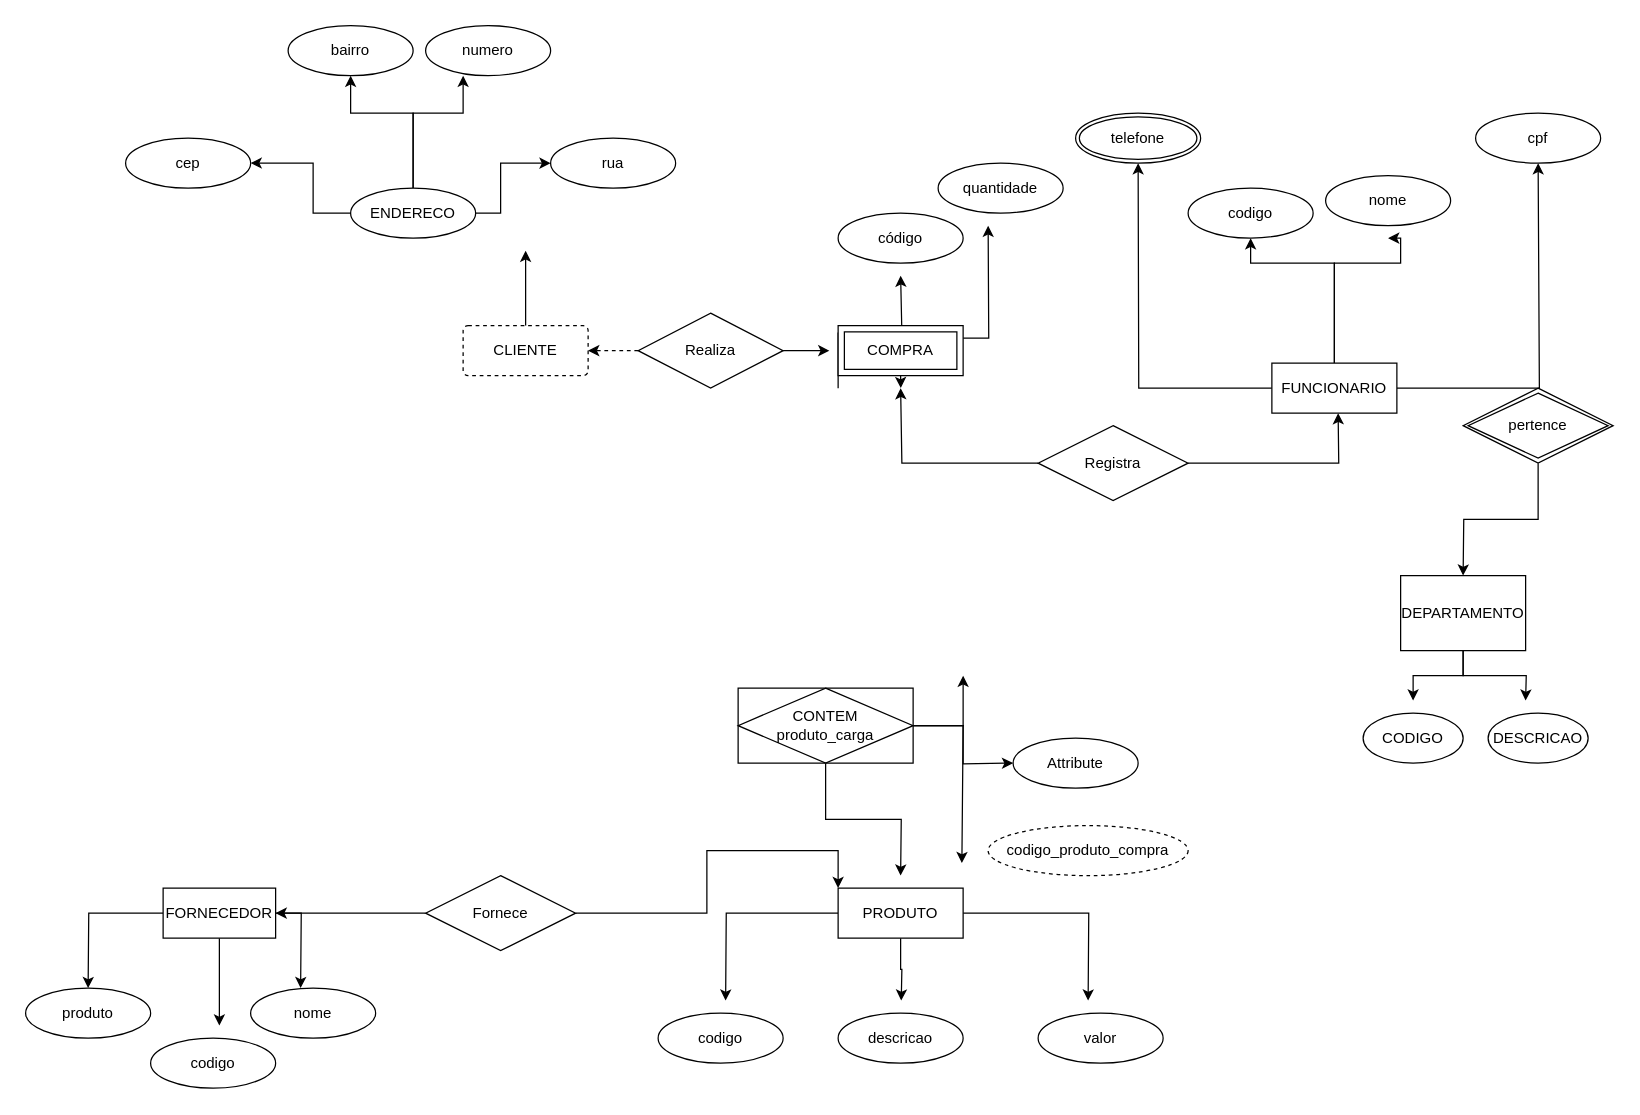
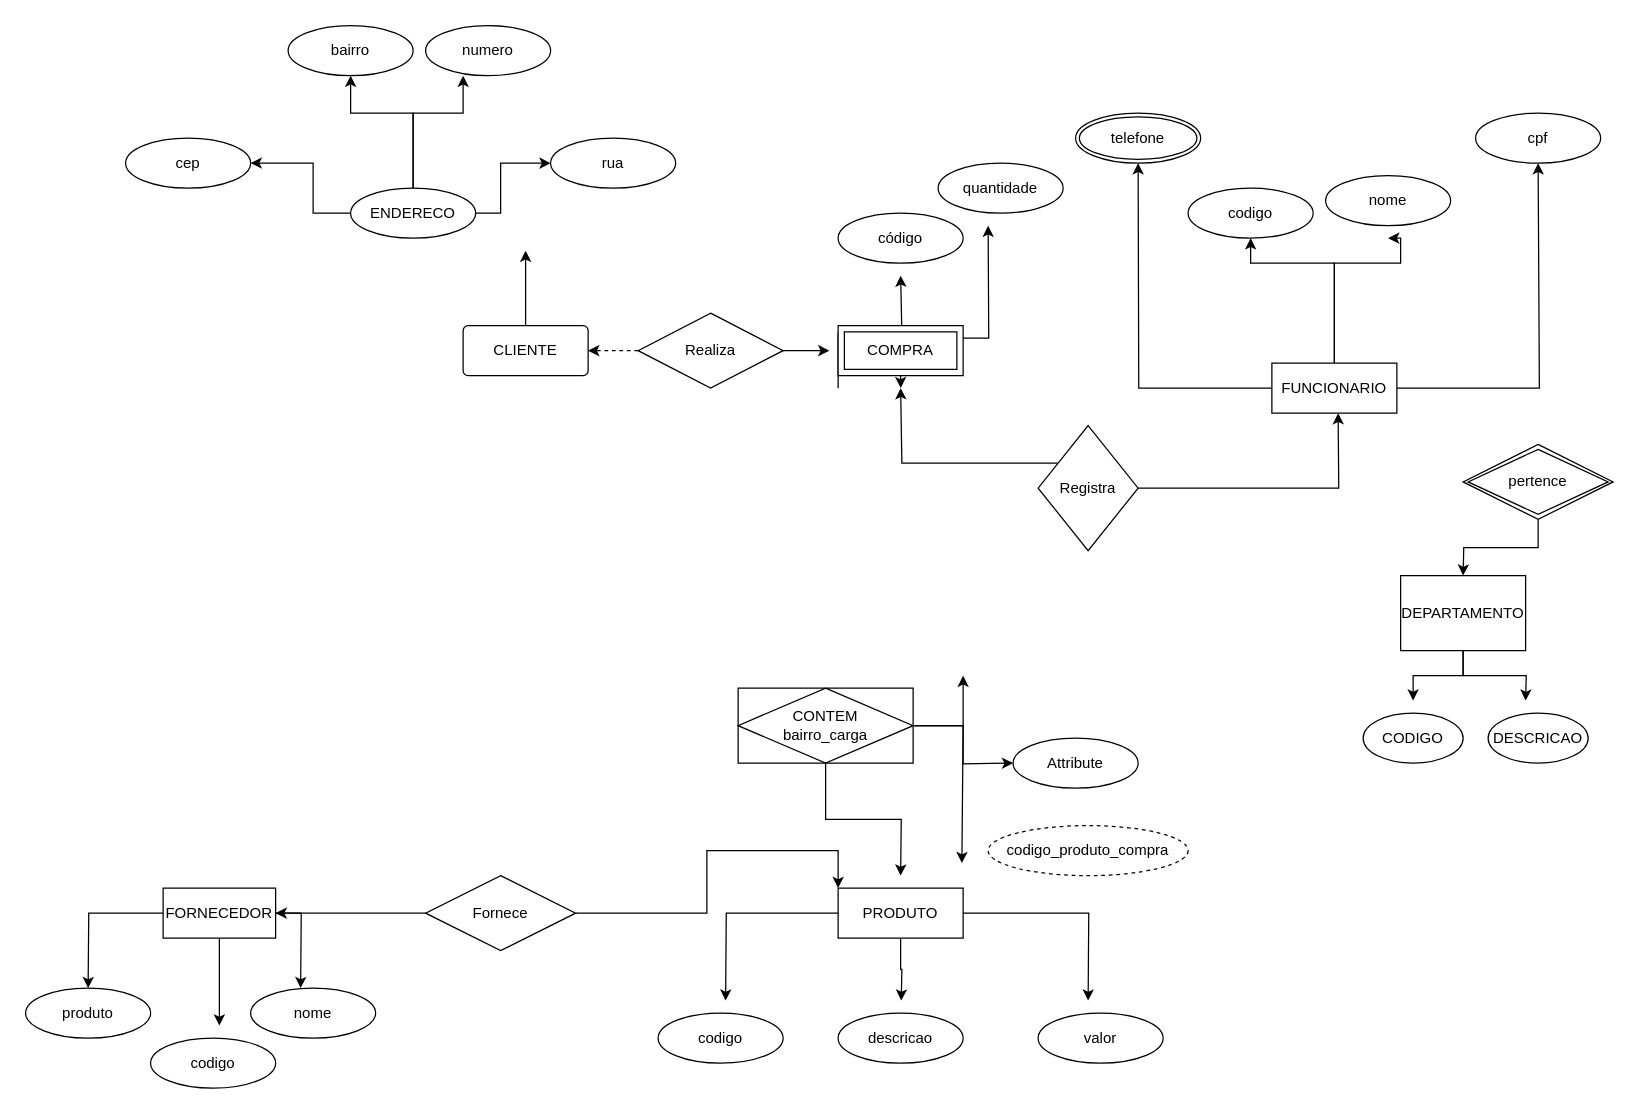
(526, 351) -> (526, 351)
(1538, 426) -> (1538, 482)
(1113, 463) -> (1088, 488)
(826, 726) -> (826, 726)
